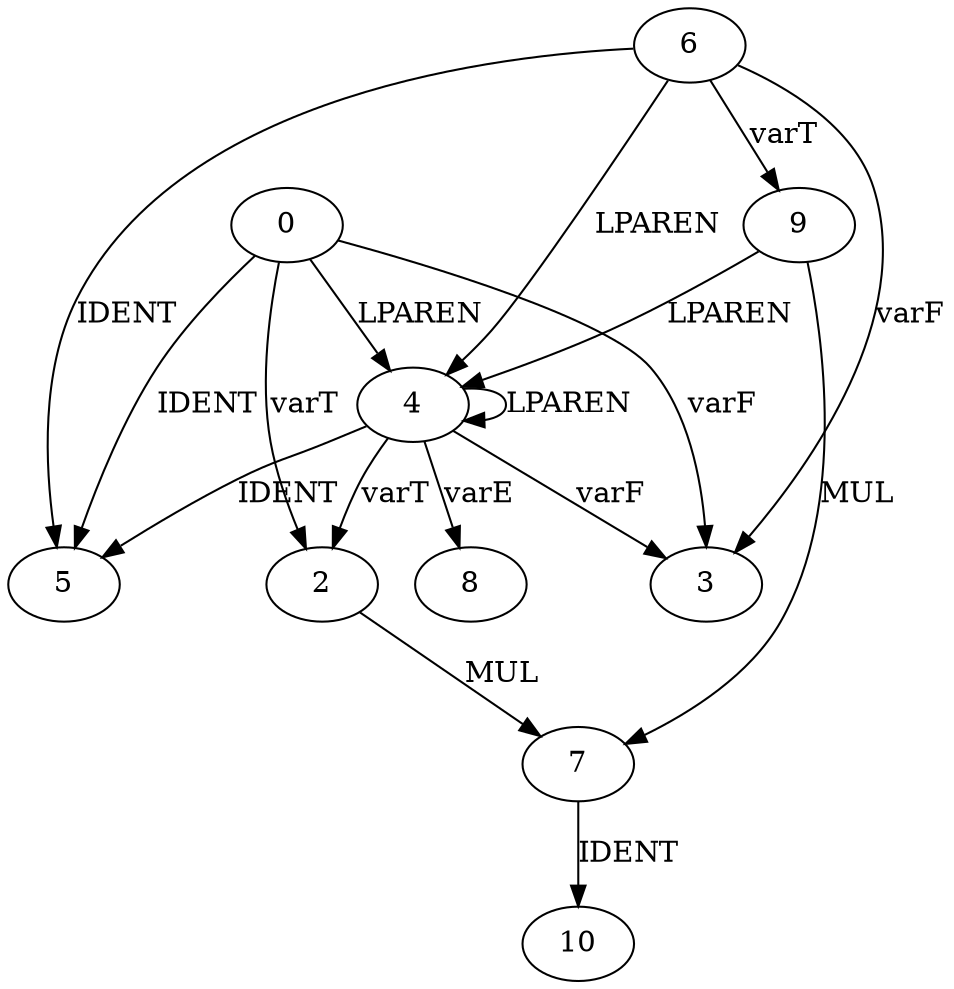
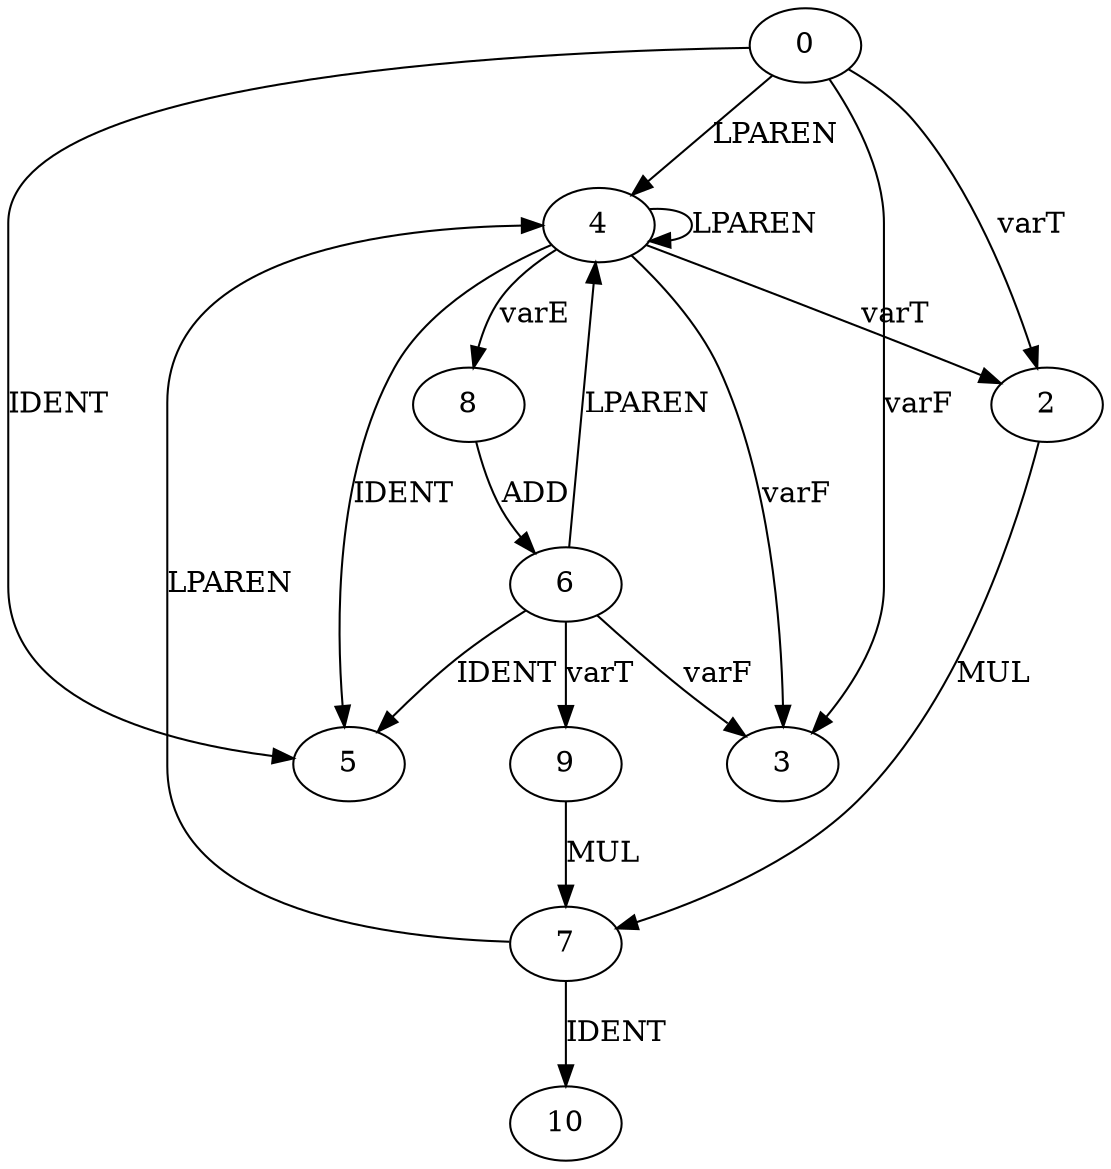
(624, 324) -> (167, 578)
none -> (493, 492)
